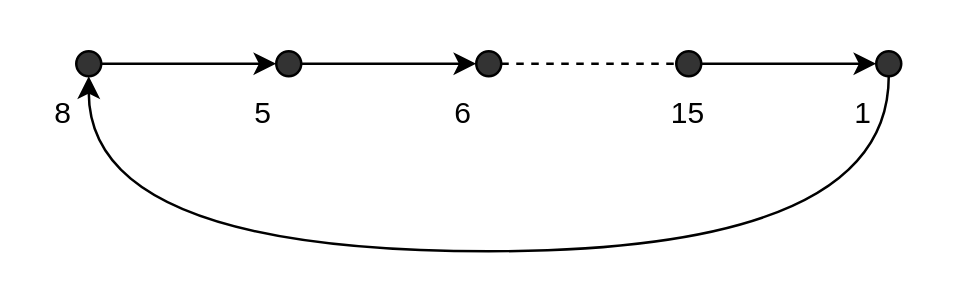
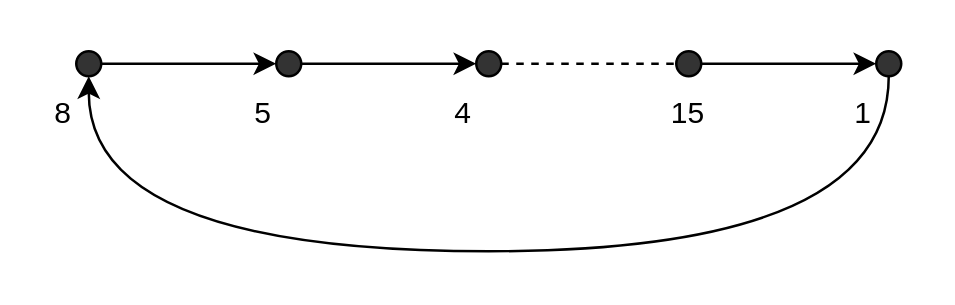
(464, 114) -> (464, 114)
